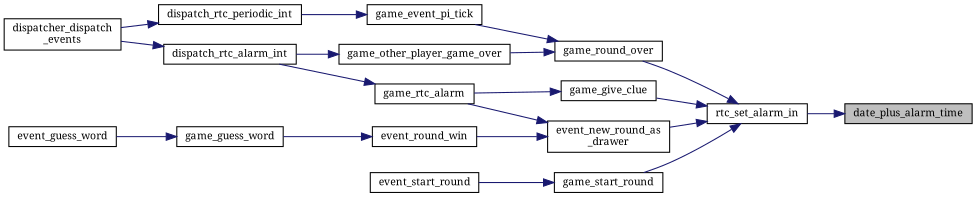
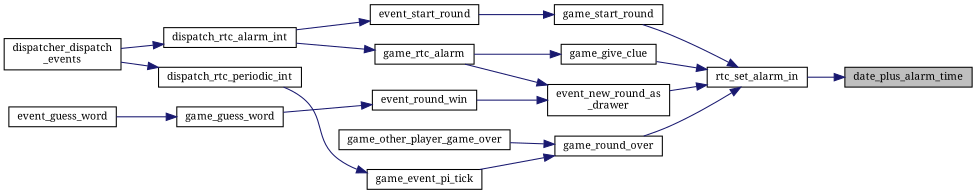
(312, 54) -> (328, 26)
